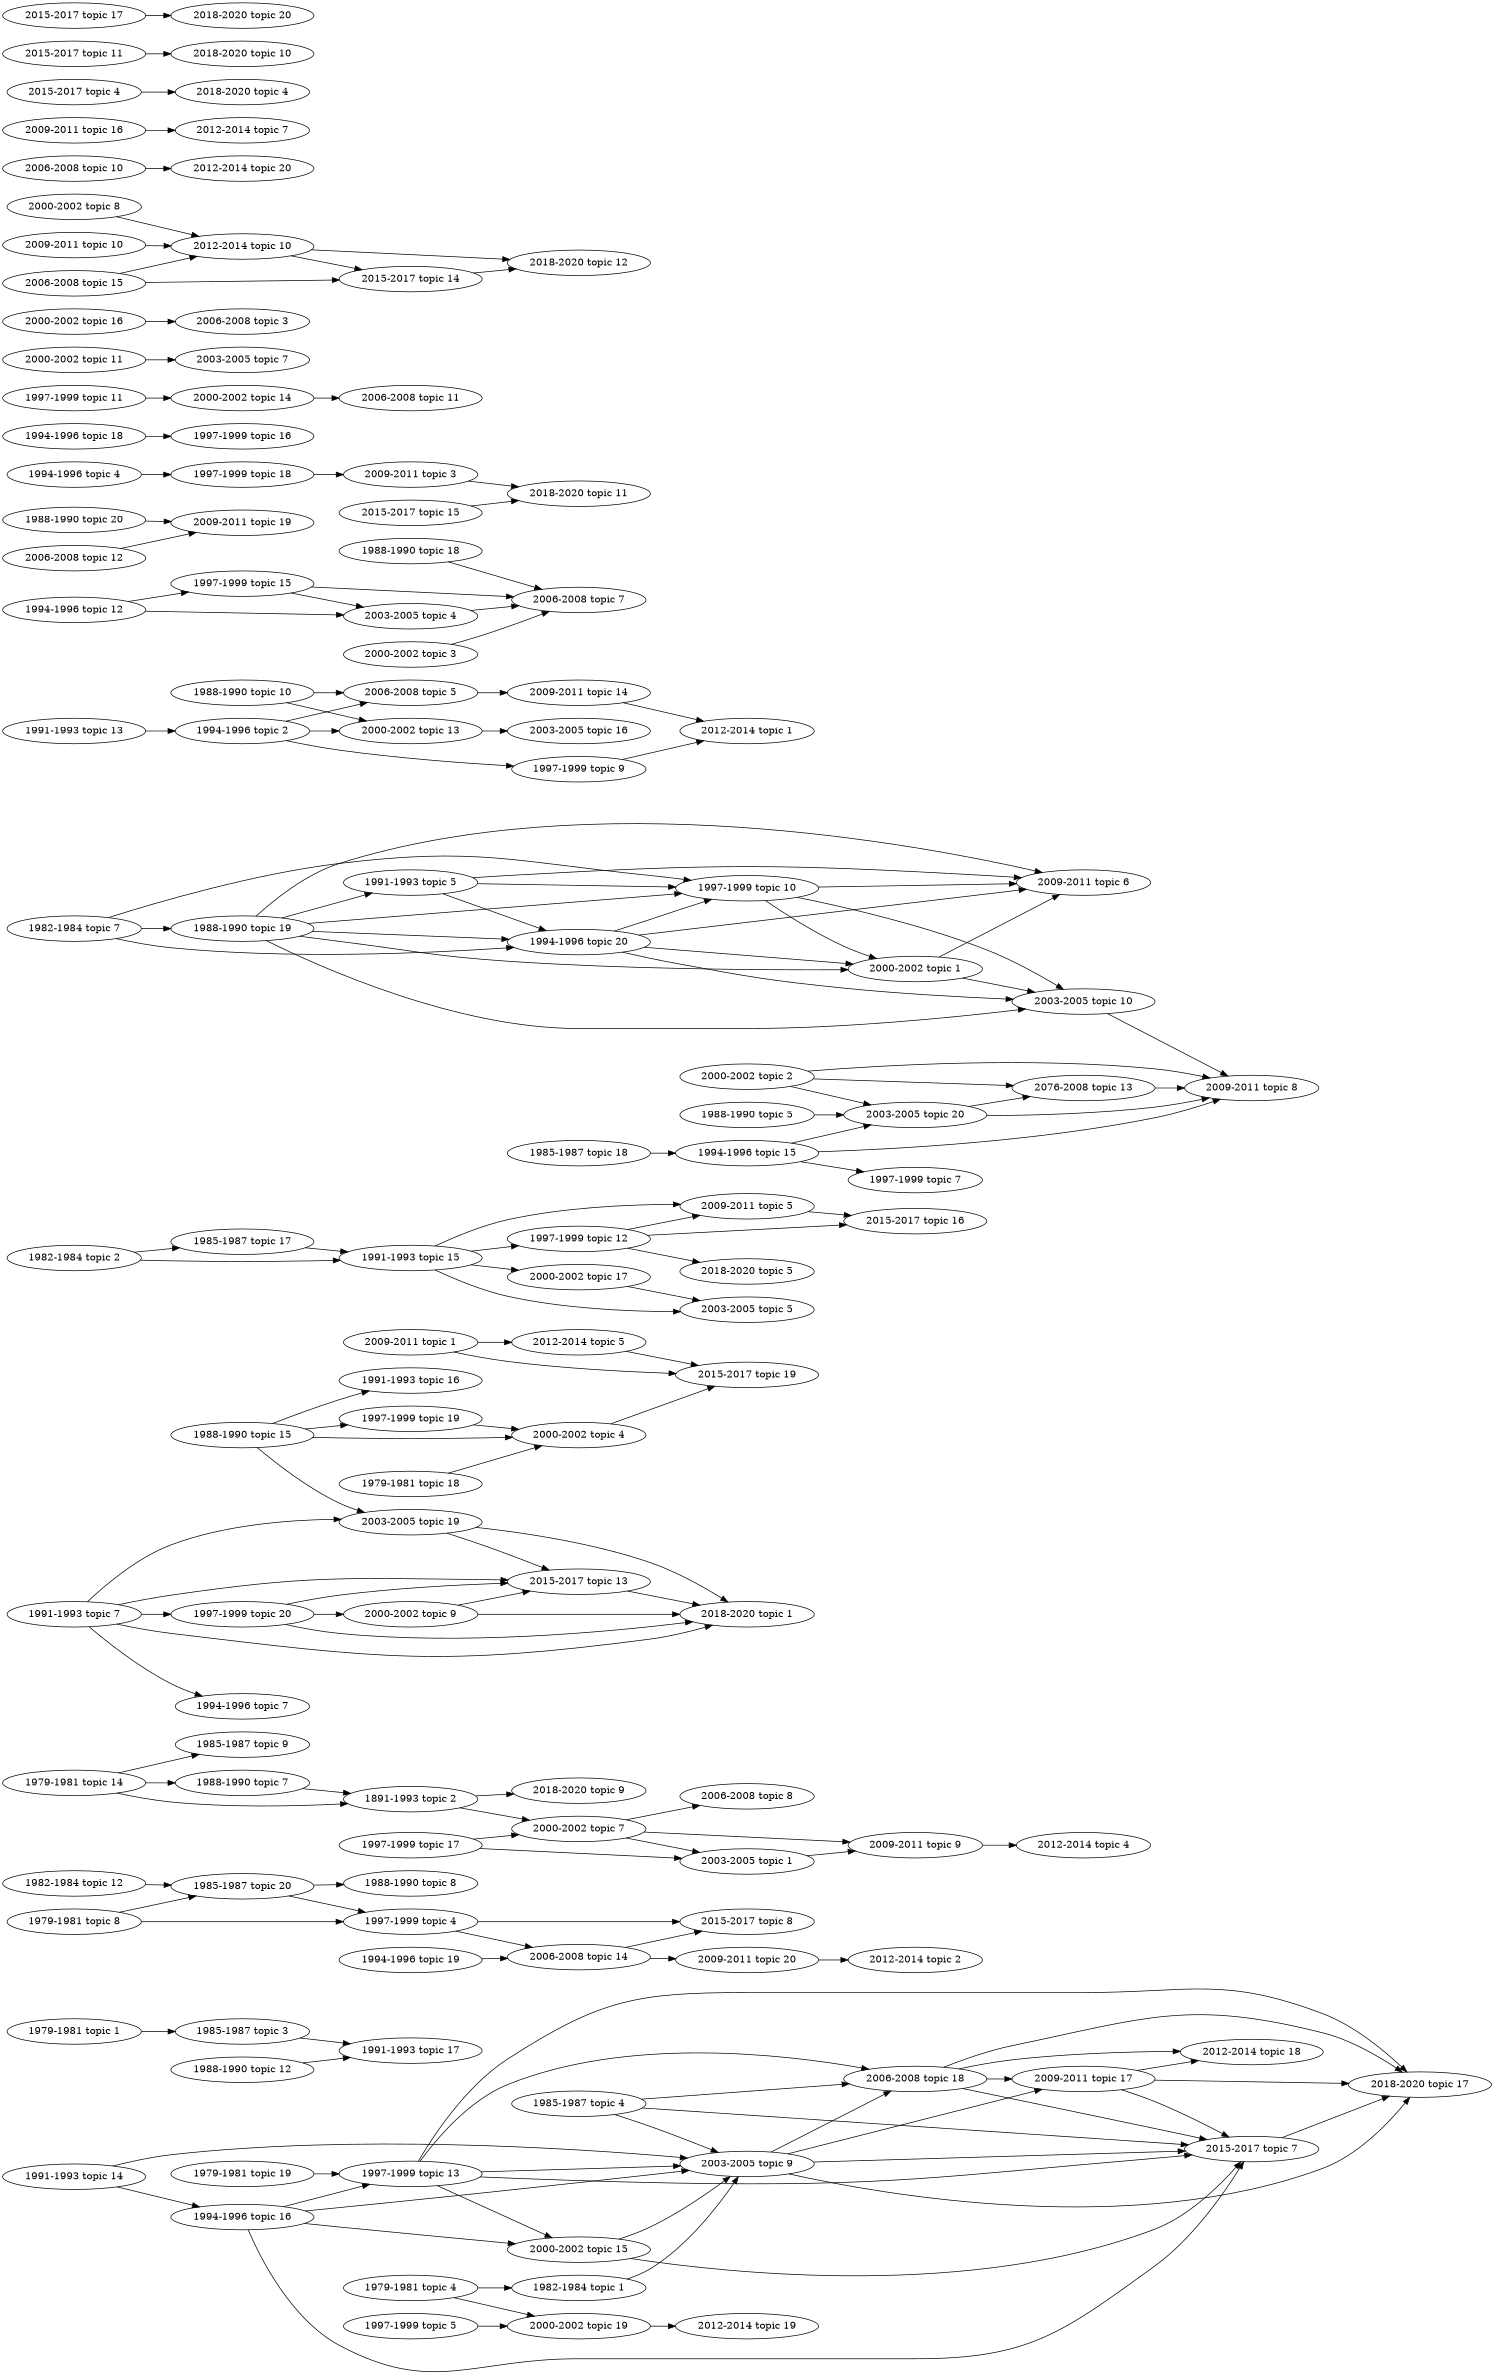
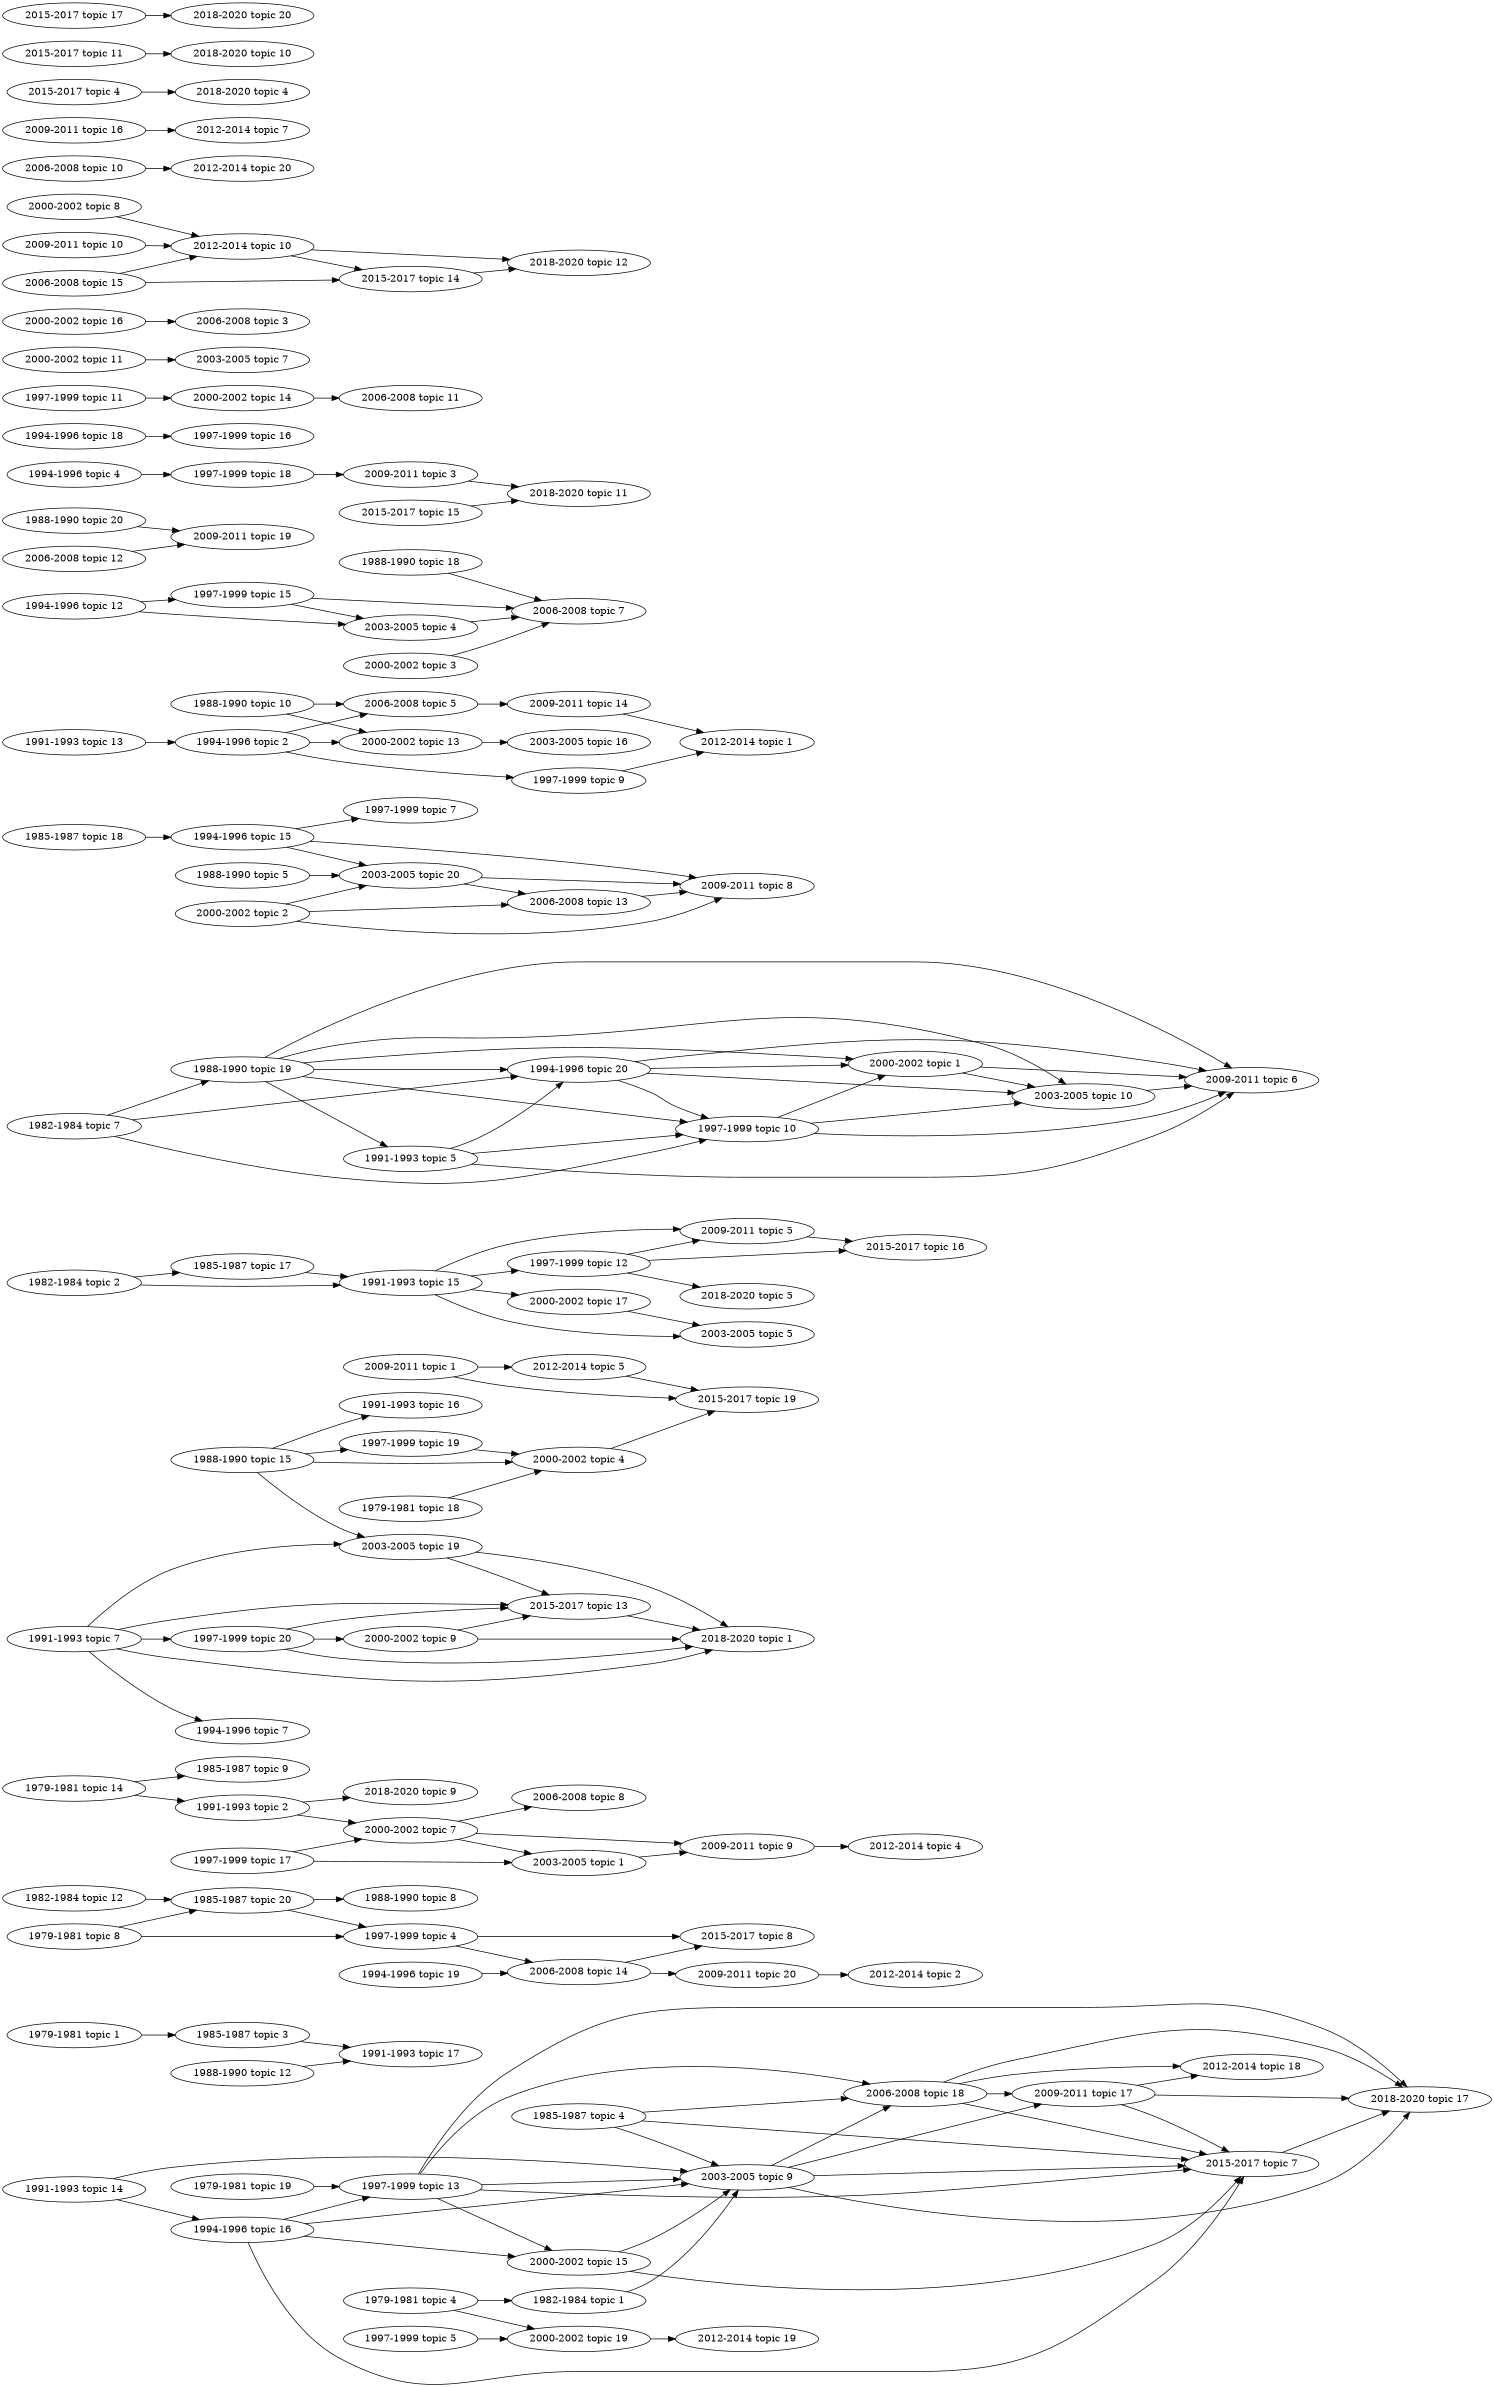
(1164, 1043) -> (1165, 1089)
(1083, 1088) -> (579, 902)
(242, 1783) -> none
(411, 1799) -> (242, 1808)
